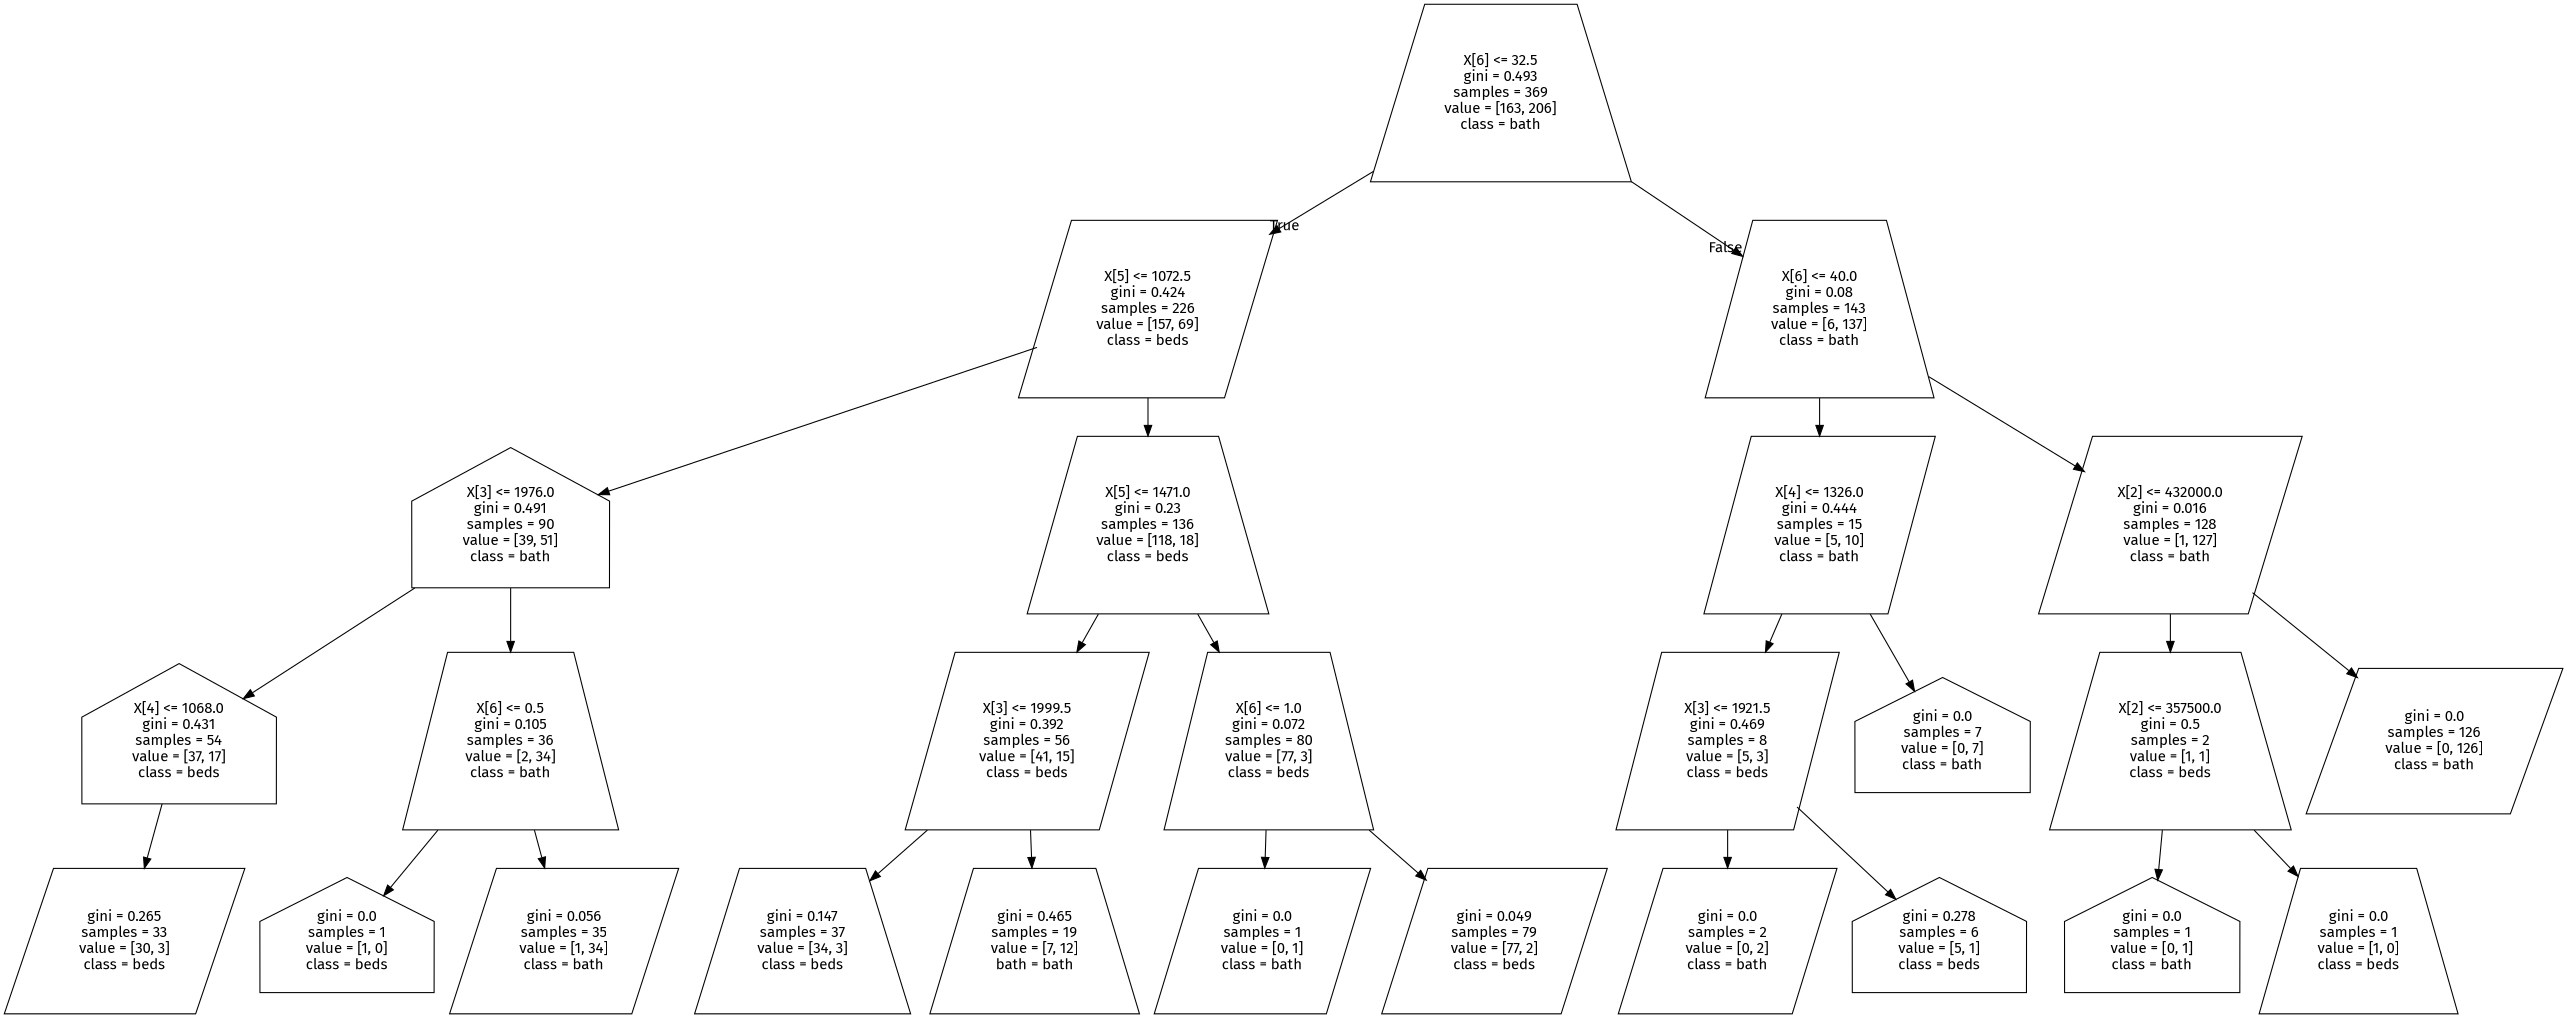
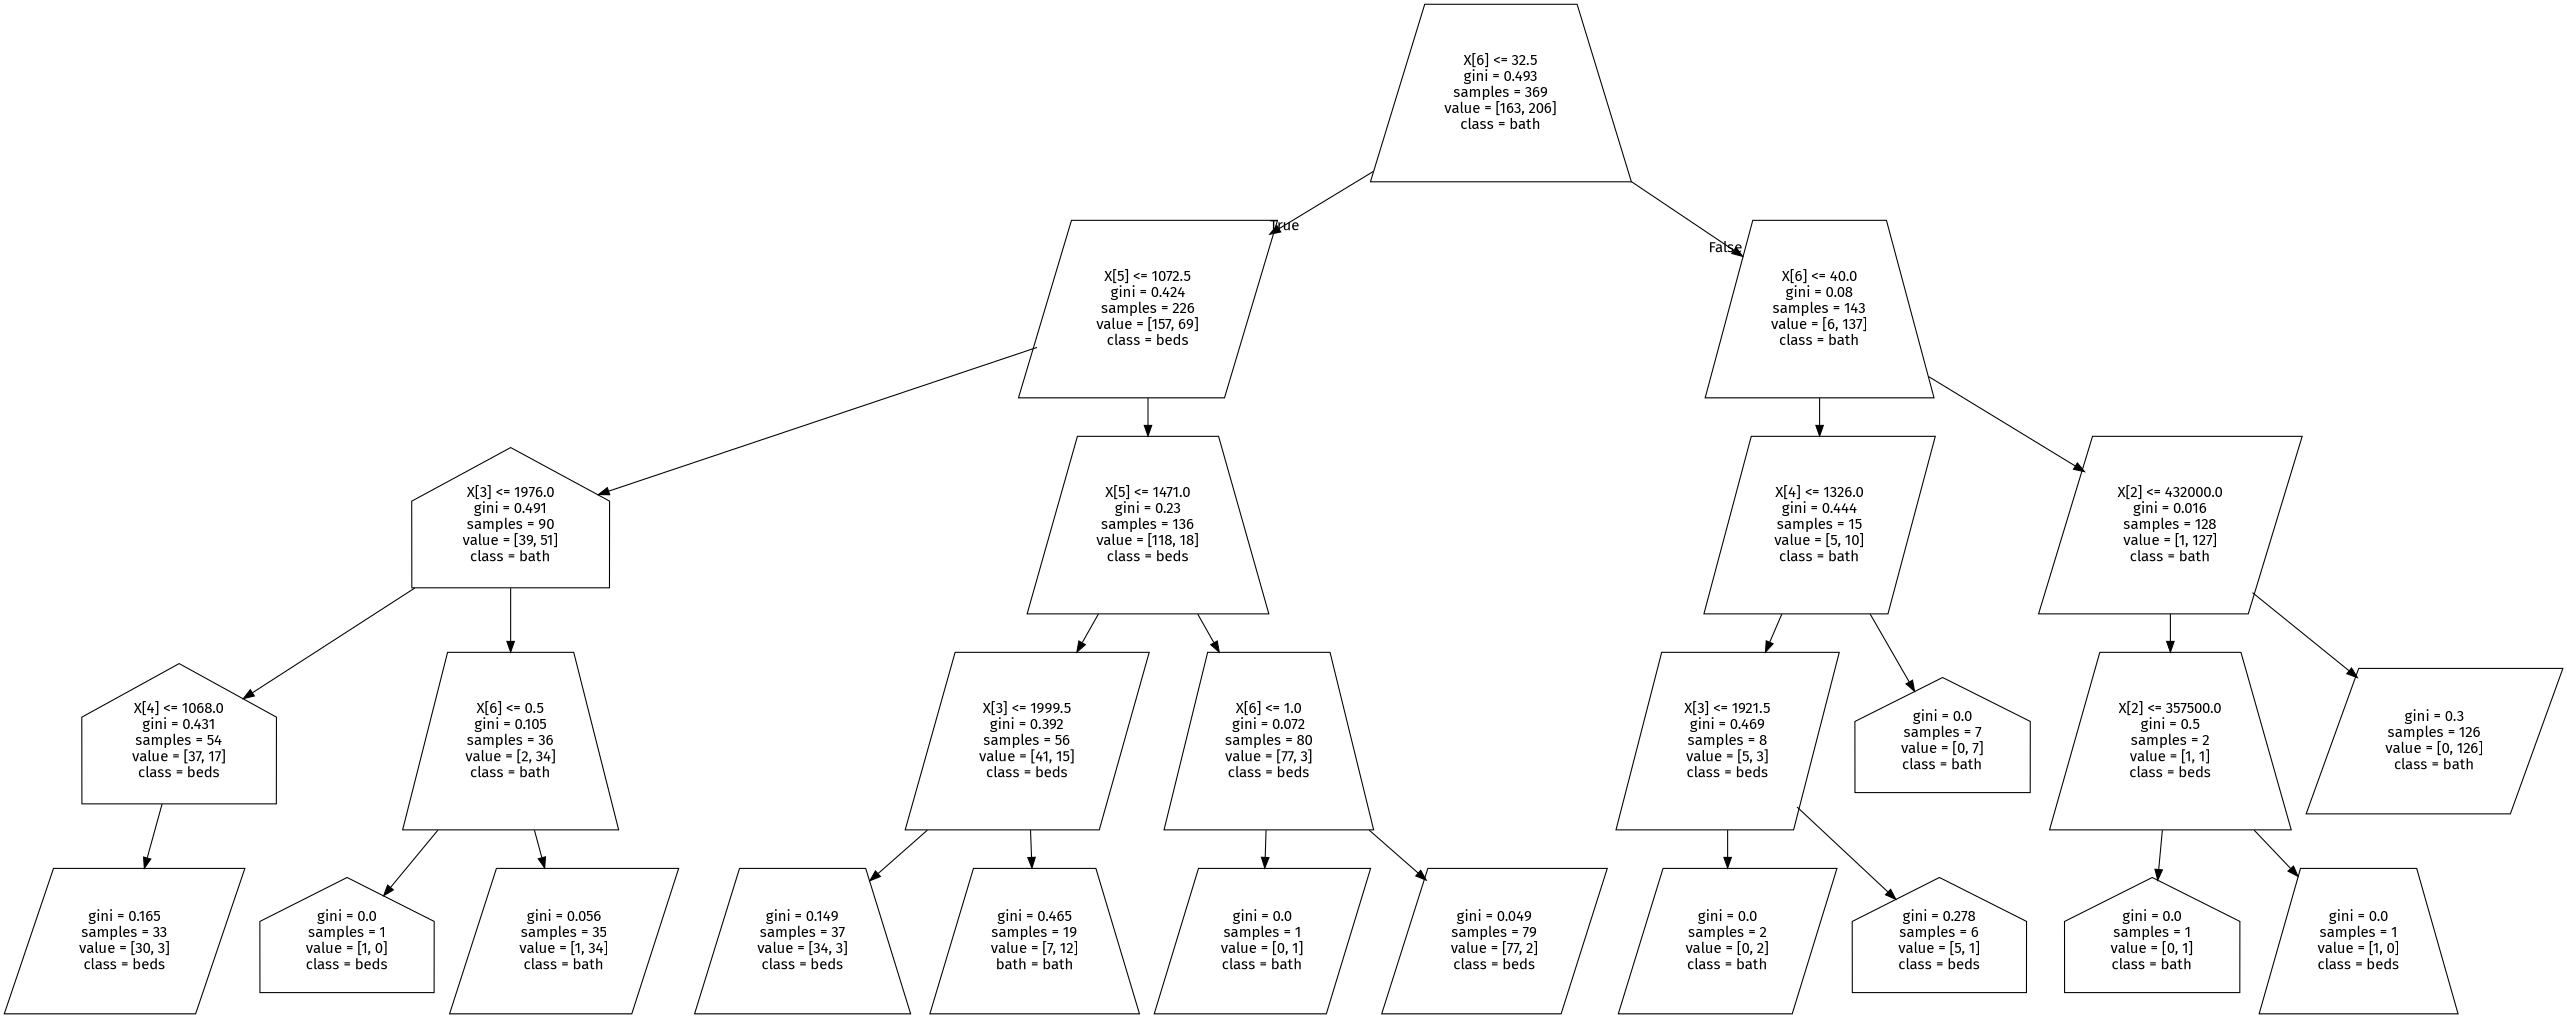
(2434, 741) -> (2434, 741)
(125, 941) -> (125, 941)
(803, 941) -> (803, 941)
